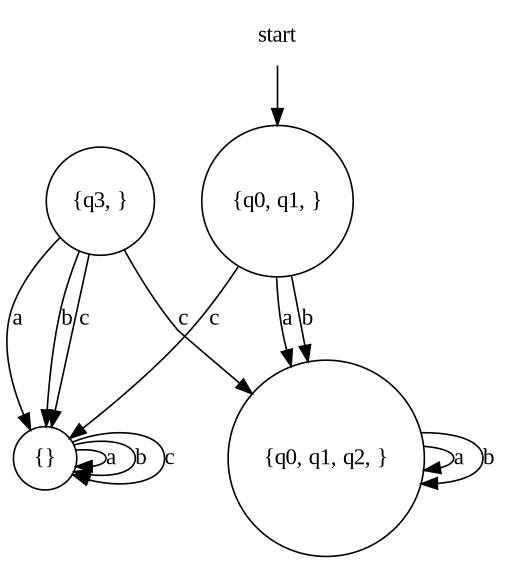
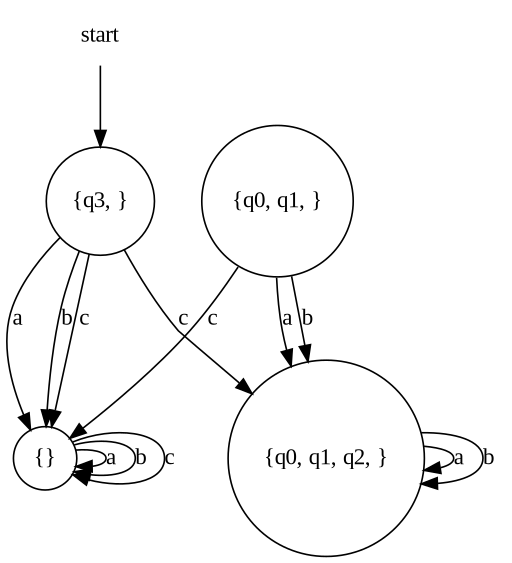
(277, 87) -> (100, 98)
